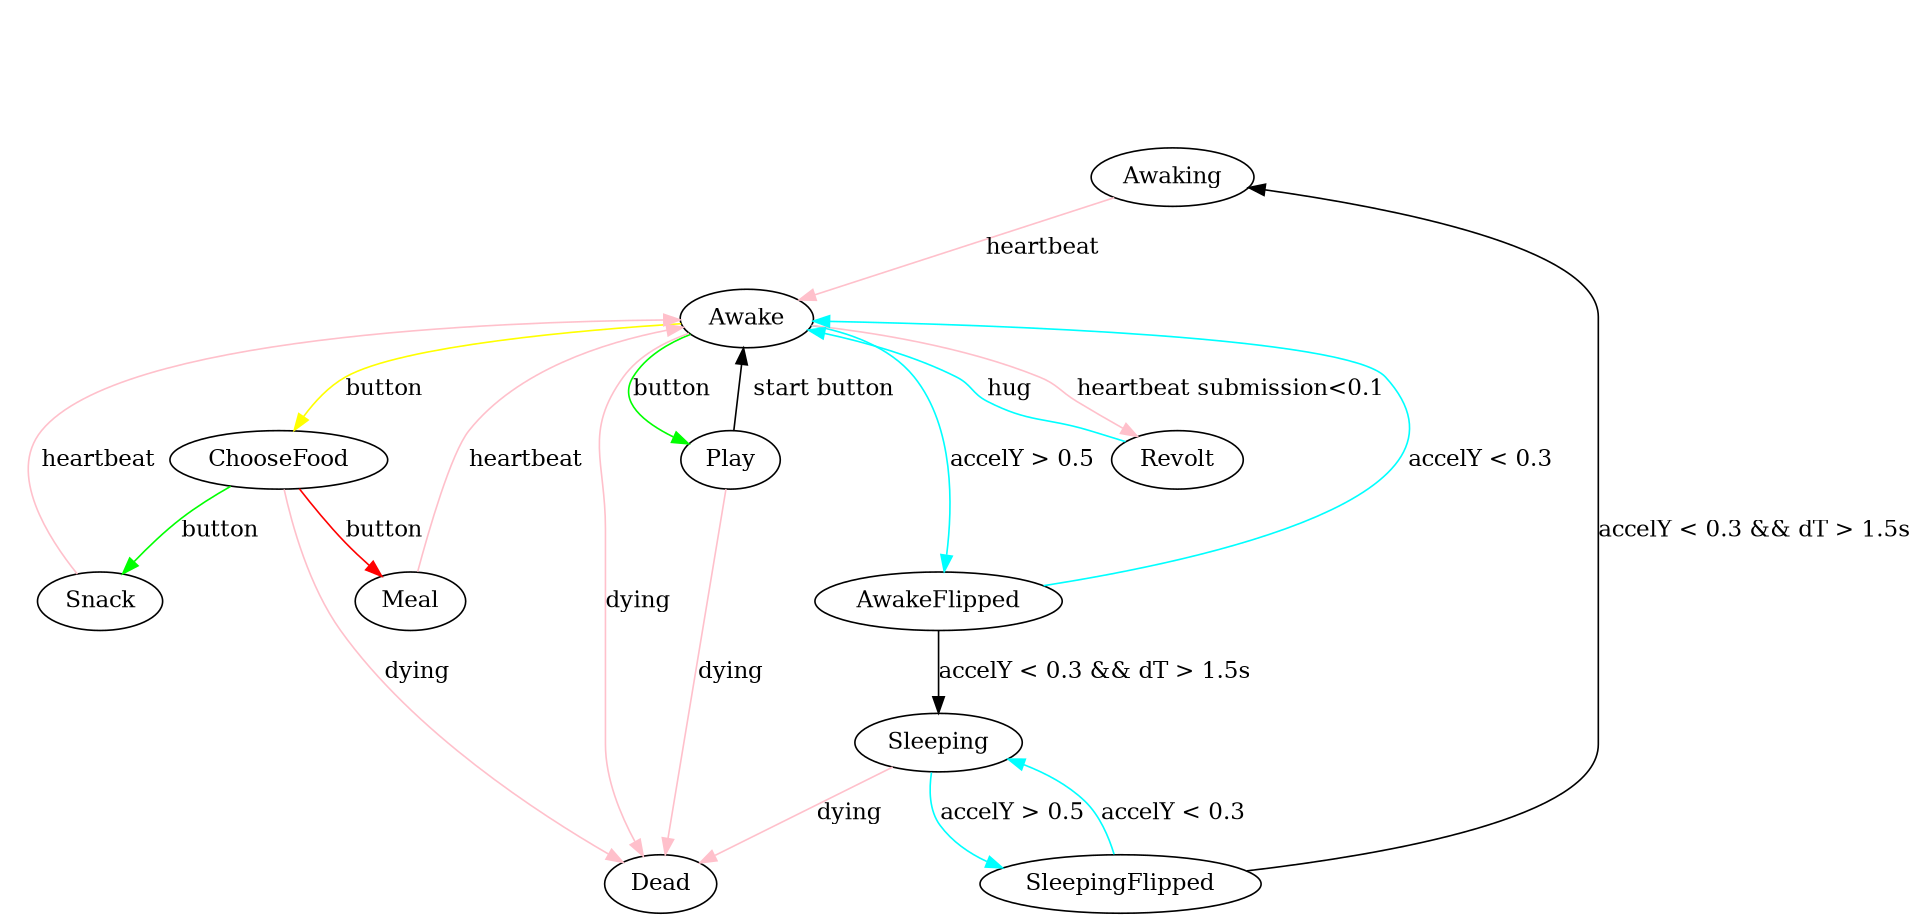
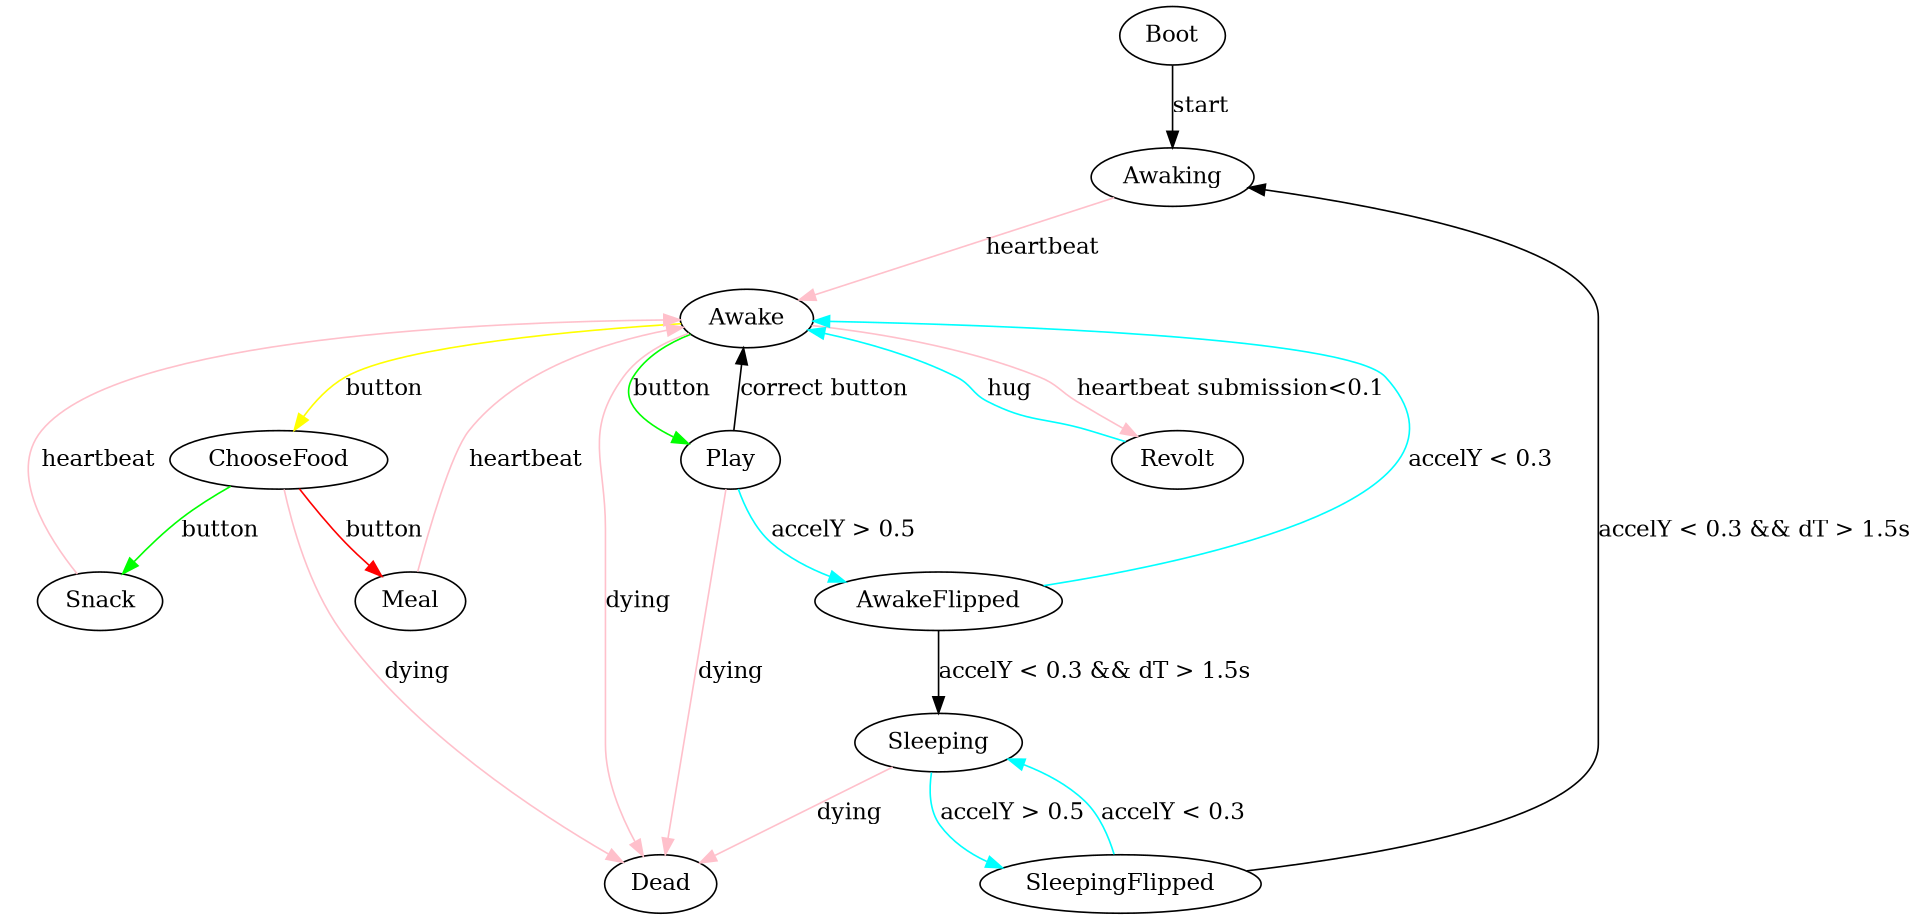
none -> (1173, 36)
(824, 389) -> (824, 389)
(931, 406) -> (773, 544)
